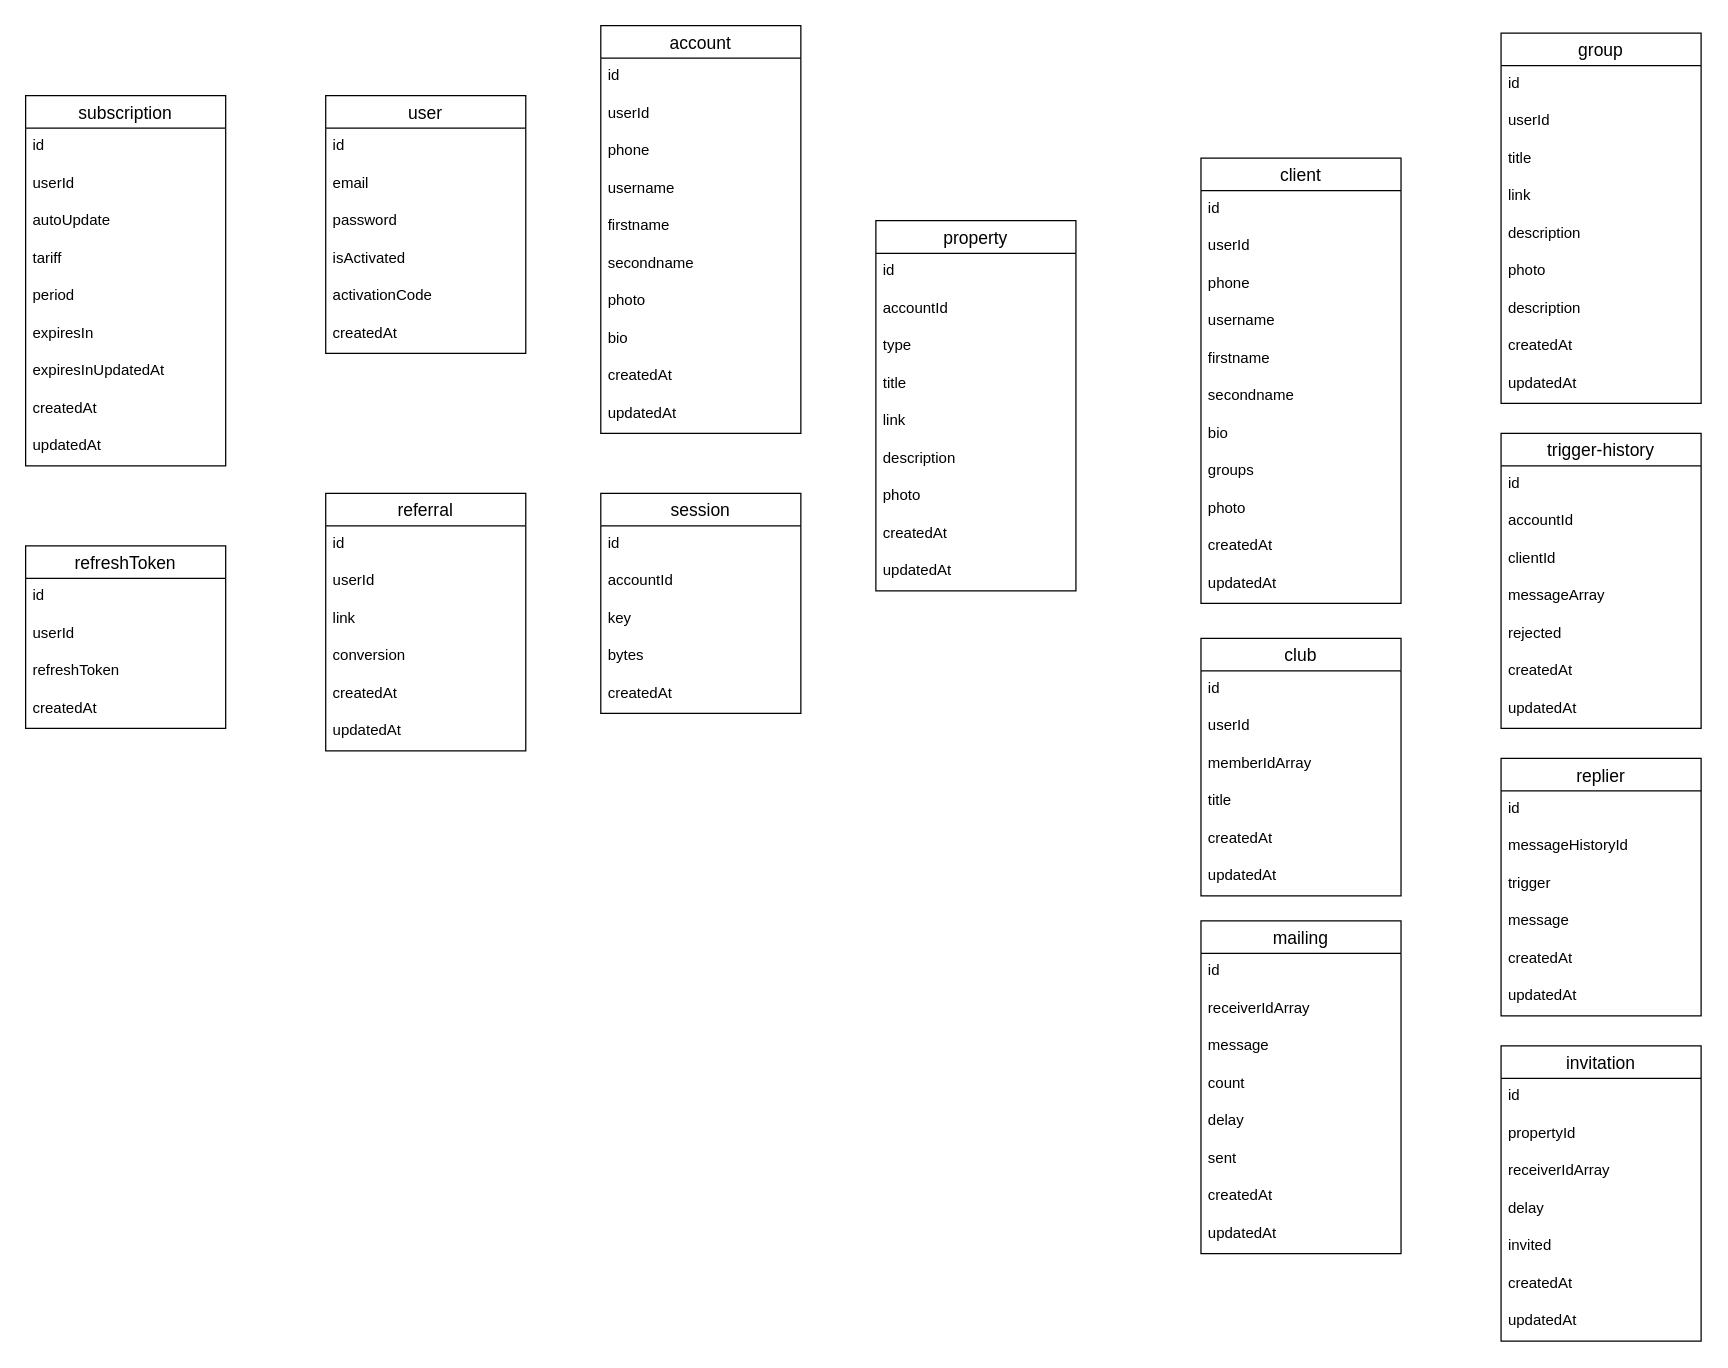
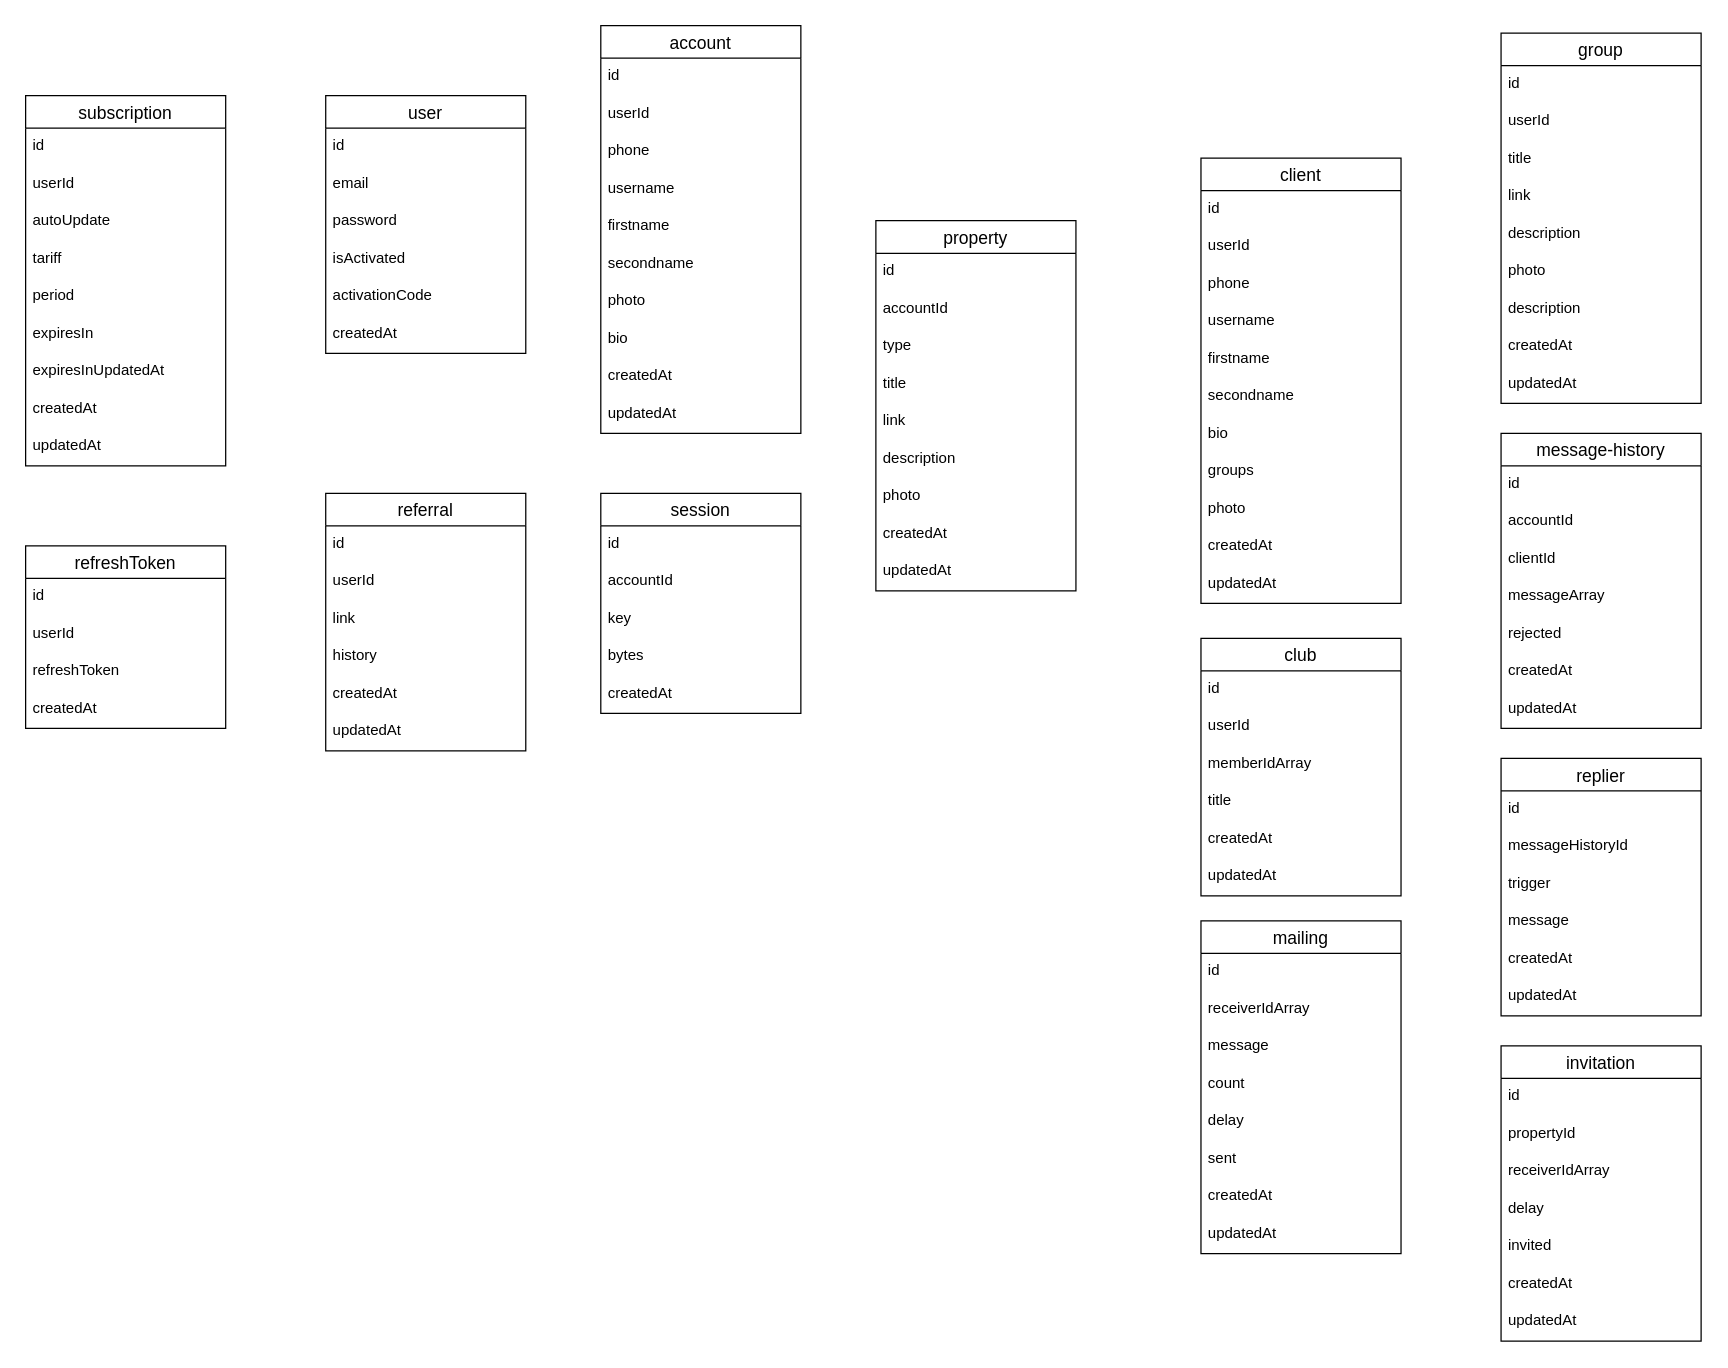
(1600, 450) -> (1600, 450)
(373, 655) -> (360, 655)
